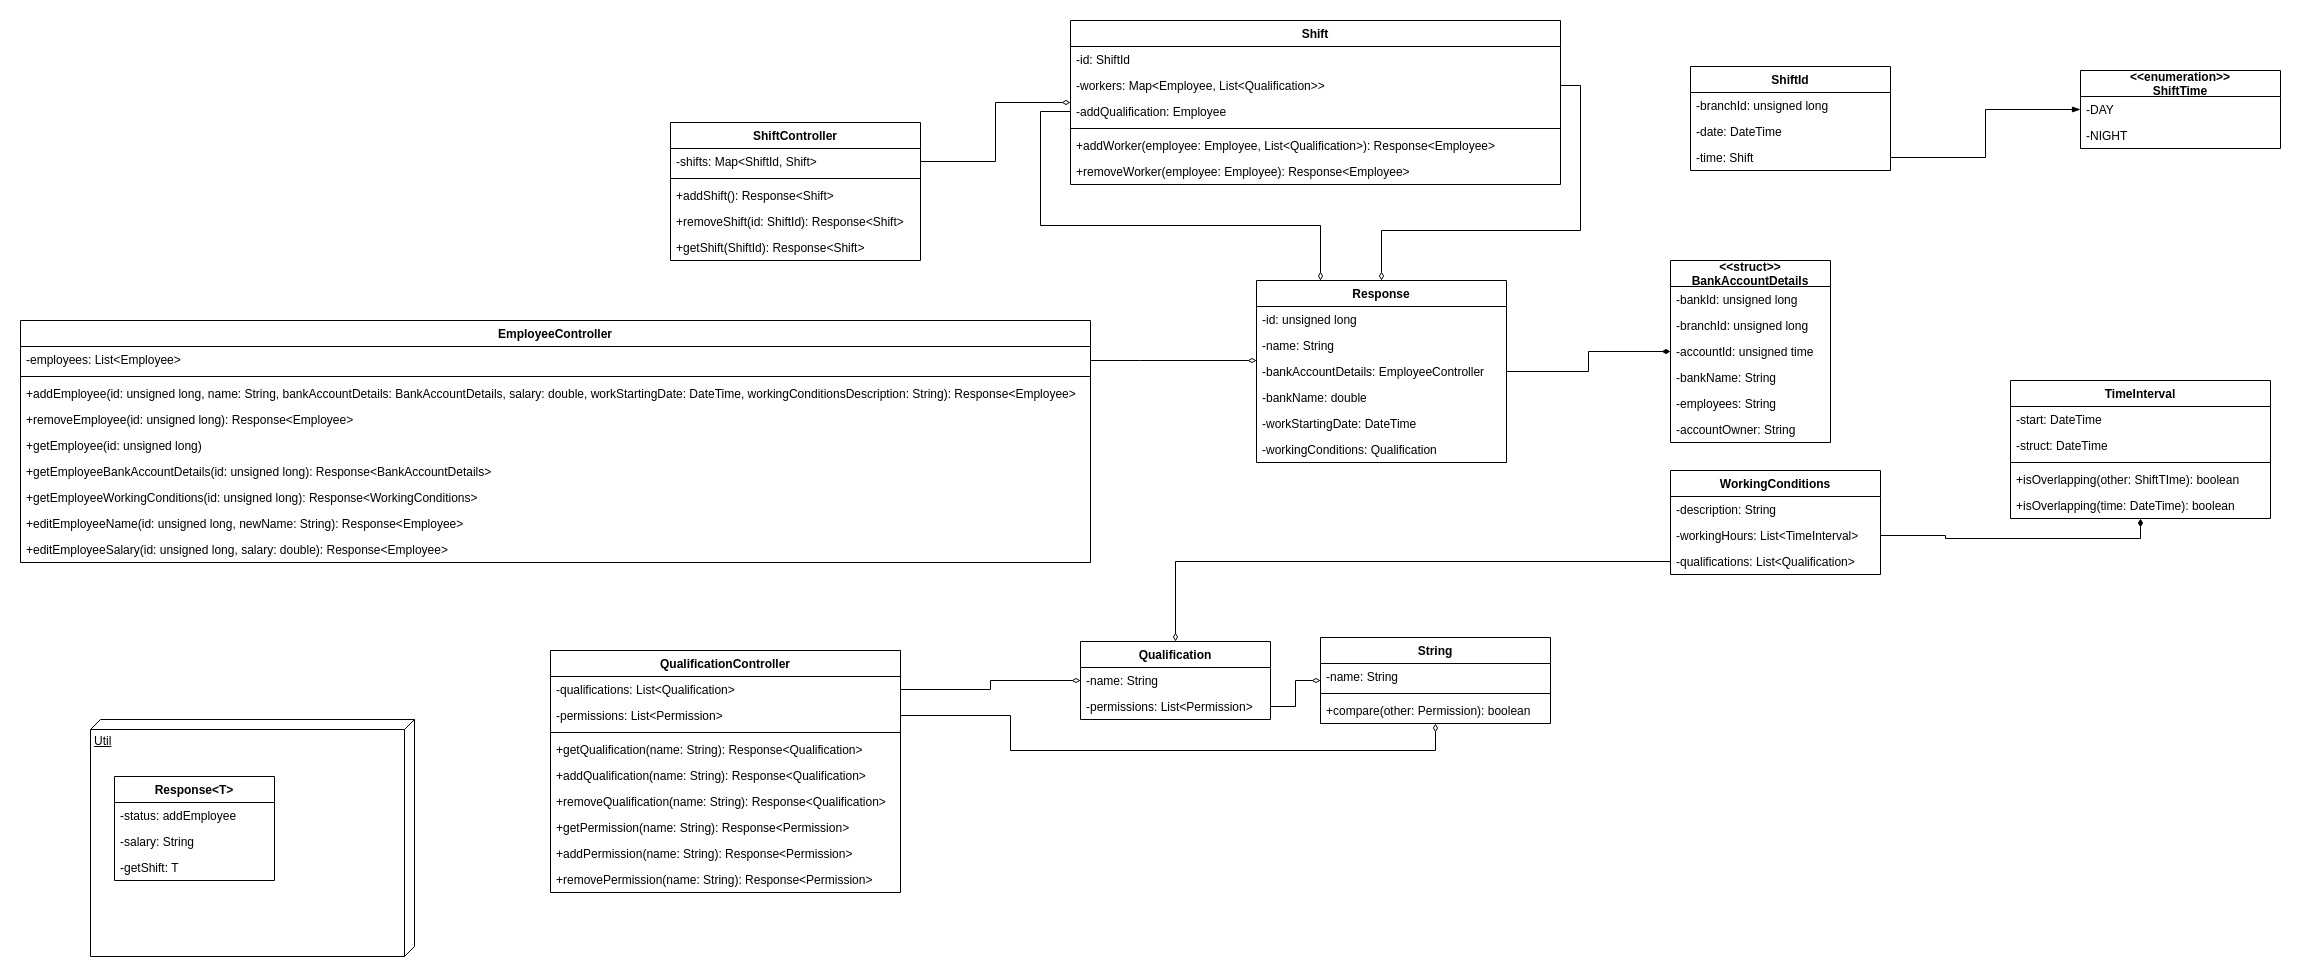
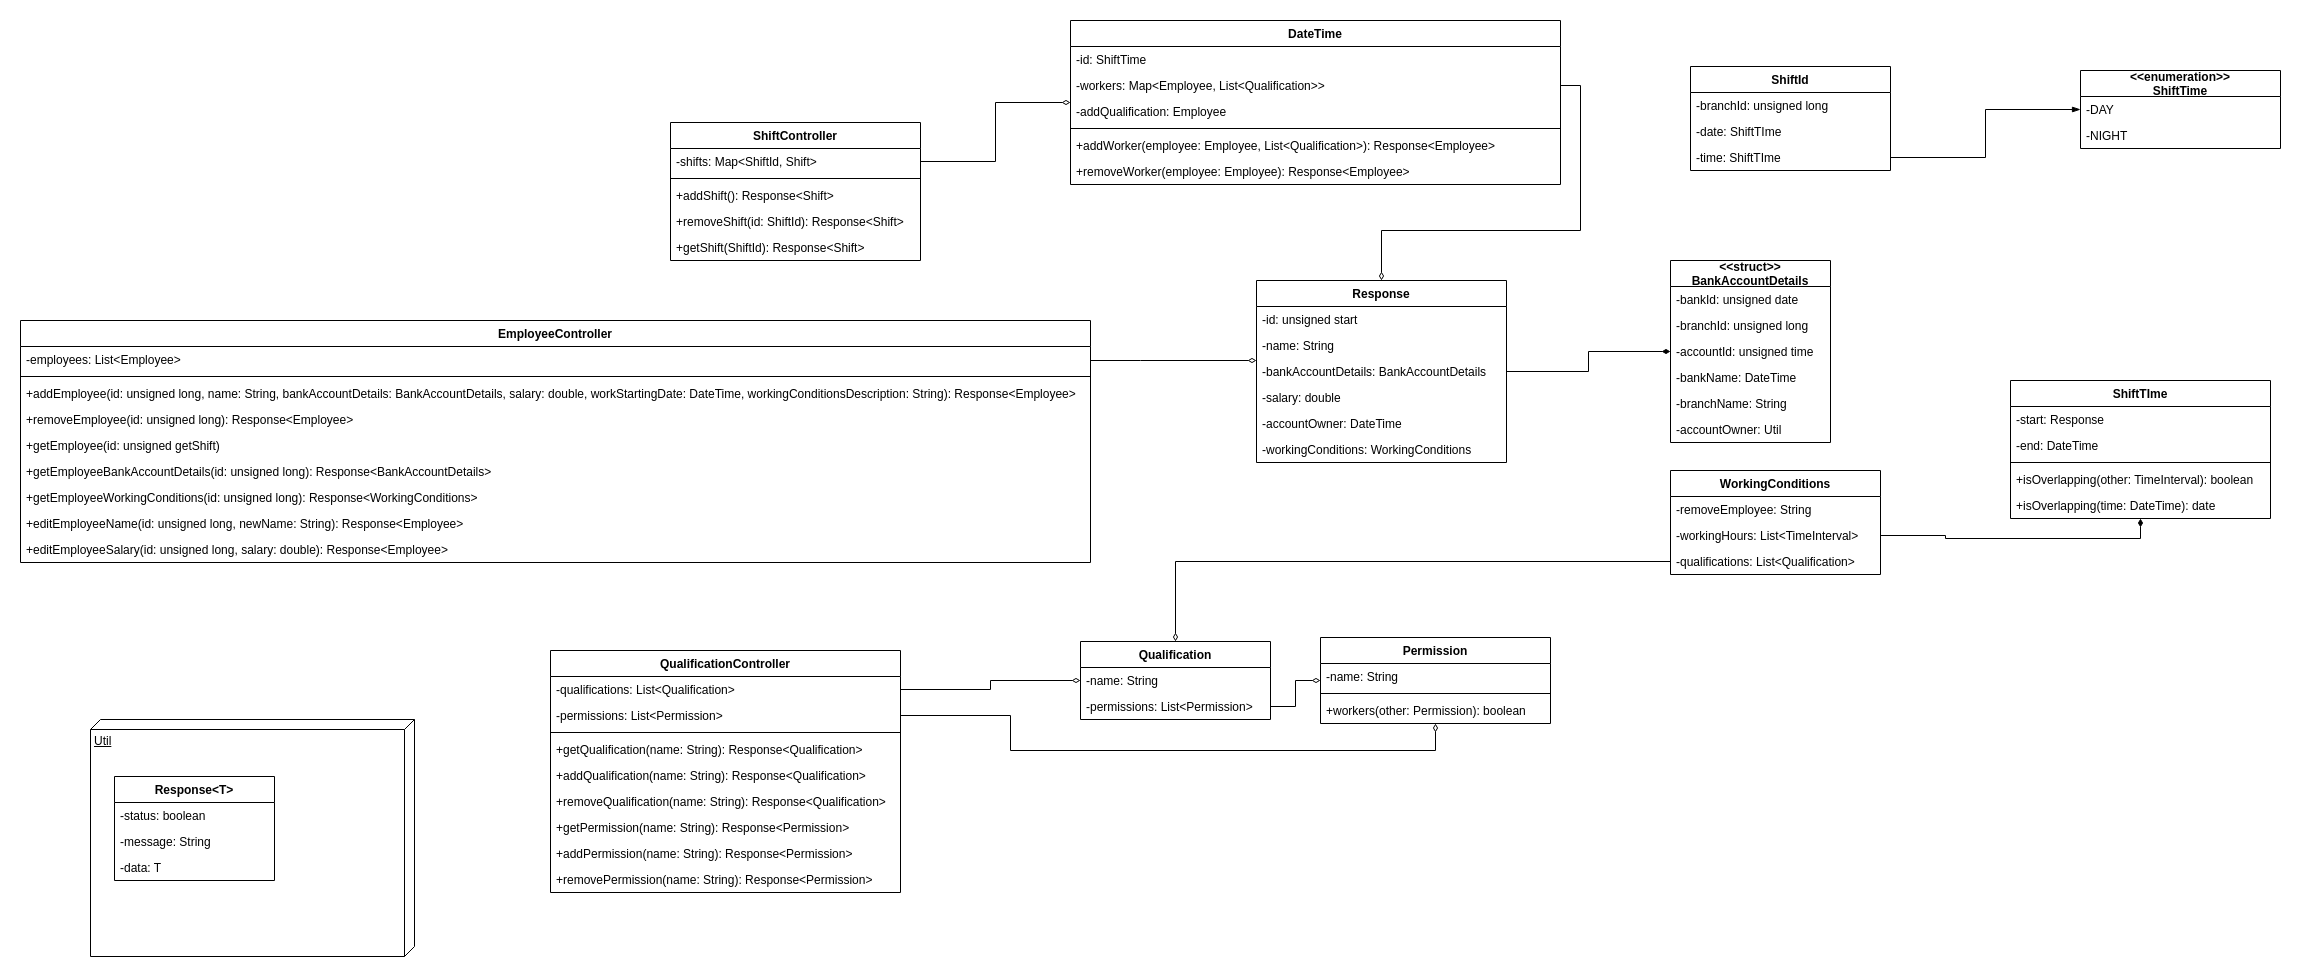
(1315, 34) -> (1315, 34)
(1110, 60) -> (1115, 60)
(1742, 132) -> (1745, 132)
(1730, 158) -> (1744, 158)
(1133, 226) -> none
(1742, 300) -> (1744, 300)
(1313, 320) -> (1318, 320)
(1382, 372) -> (1384, 372)
(1728, 378) -> (1735, 378)
(2140, 394) -> (2140, 394)
(1314, 398) -> (1306, 398)
(1730, 404) -> (1735, 404)
(2065, 420) -> (2067, 420)
(1346, 424) -> (1335, 424)
(1742, 430) -> (1734, 430)
(119, 446) -> (133, 446)
(2068, 446) -> (2058, 446)
(1359, 450) -> (1374, 450)
(2140, 480) -> (2148, 480)
(2131, 506) -> (2123, 506)
(1735, 510) -> (1747, 510)
(1435, 651) -> (1435, 651)
(1436, 711) -> (1436, 711)
(183, 816) -> (169, 816)
(164, 842) -> (169, 842)
(156, 868) -> (144, 868)
